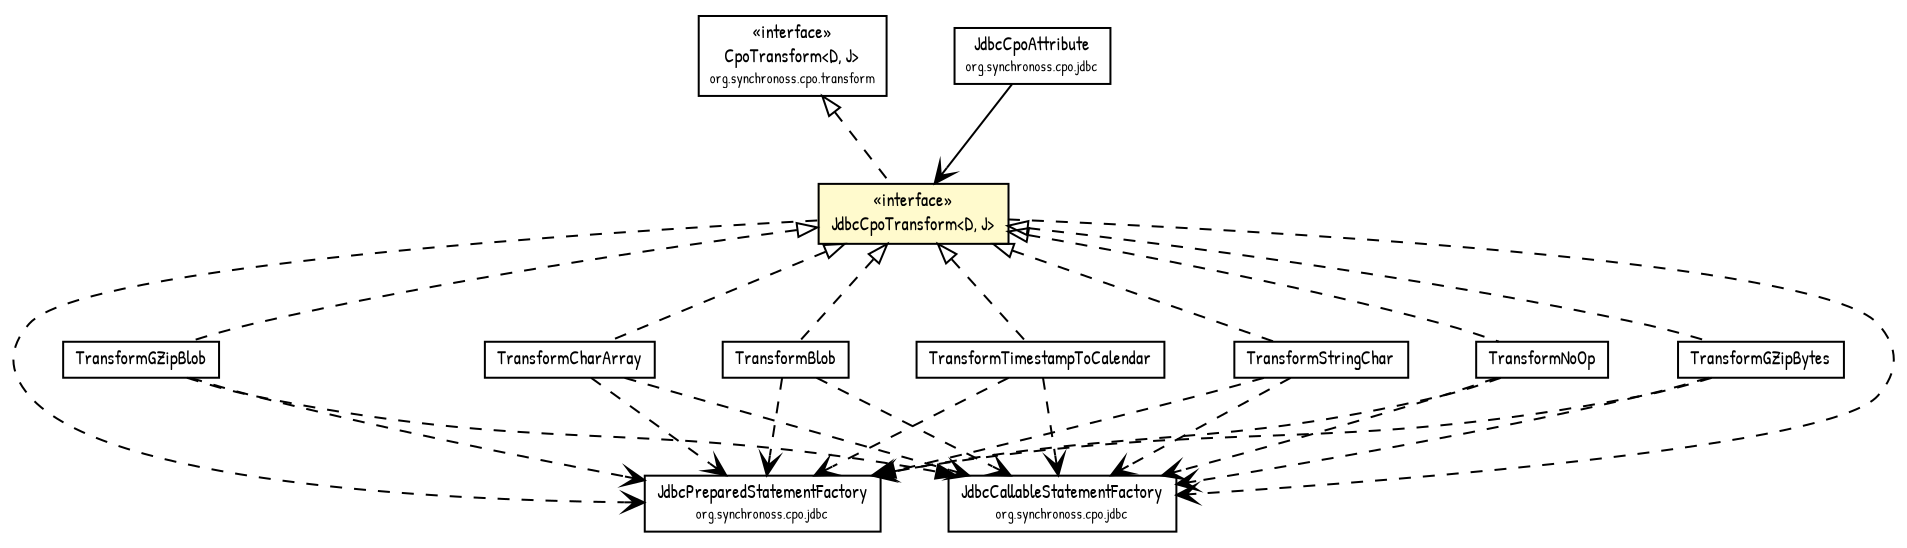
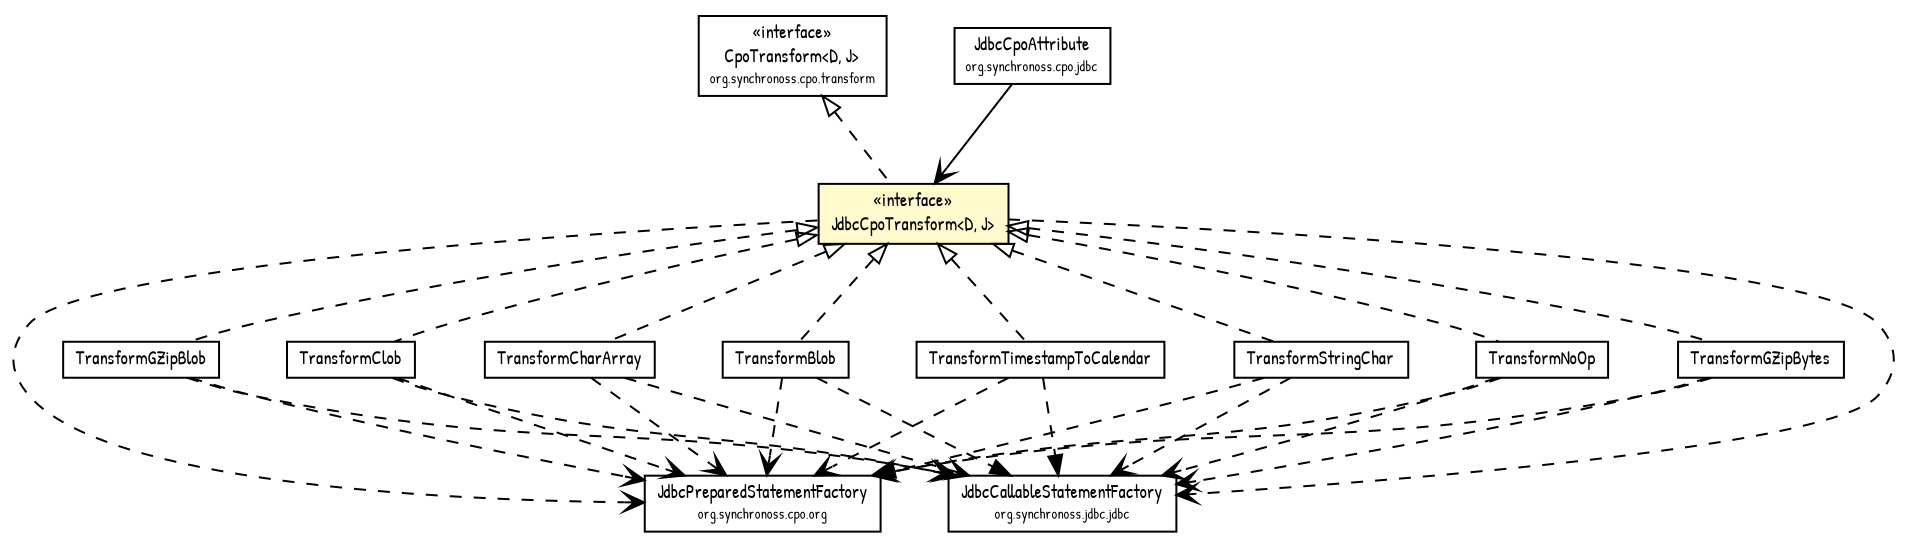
none -> (351, 360)
(1049, 417) -> (1049, 417)
(896, 418) -> (896, 418)
(560, 434) -> (504, 431)
(763, 515) -> (763, 515)
(1062, 515) -> (1062, 515)
